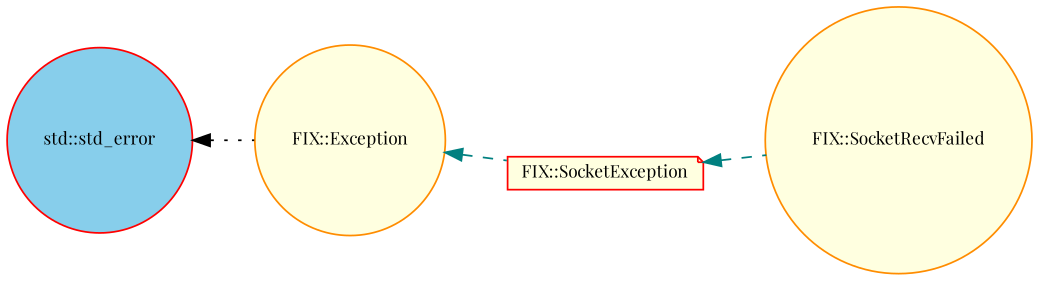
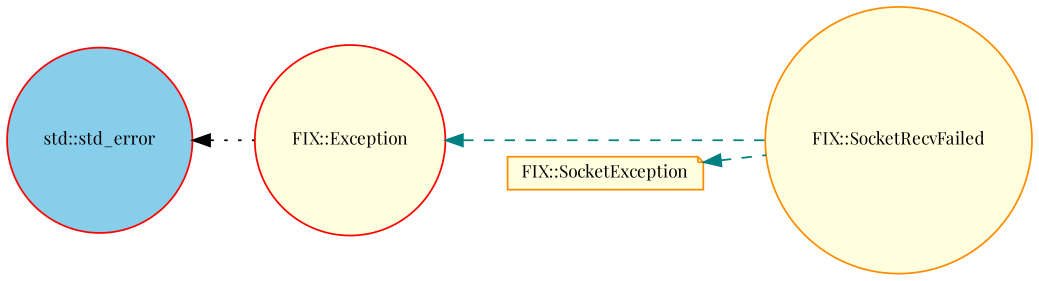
(350, 140) -> (350, 140)
(485, 158) -> (614, 140)
(605, 173) -> (605, 173)
